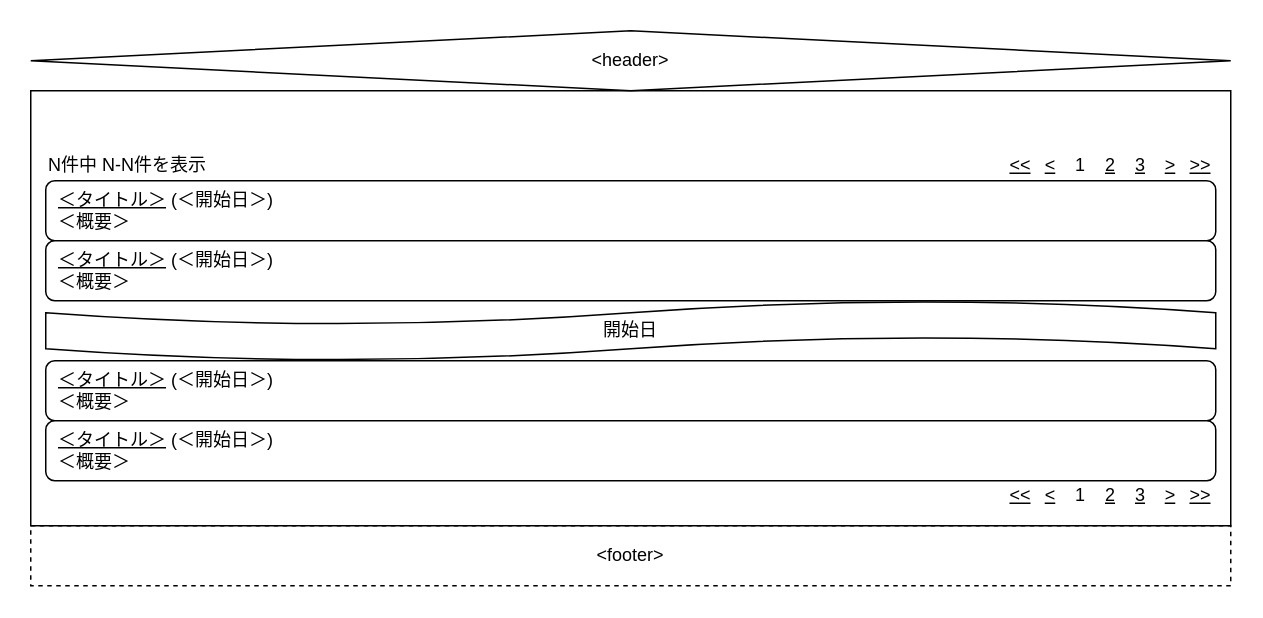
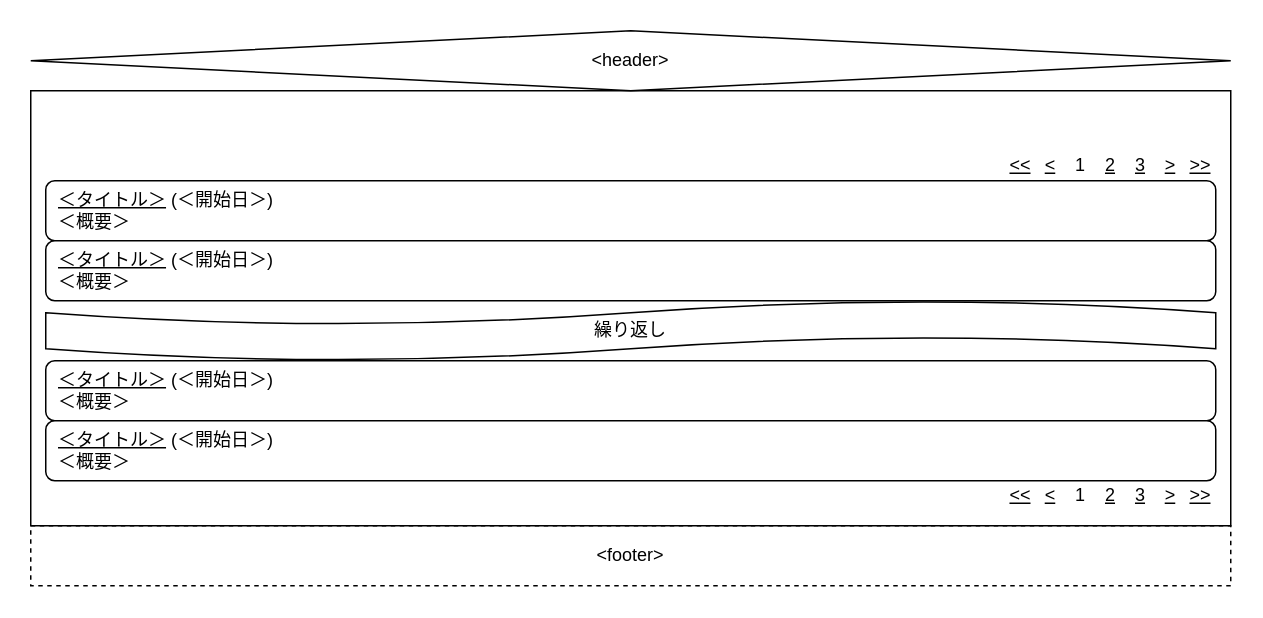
(128, 166) -> none
(631, 331) -> (631, 331)
